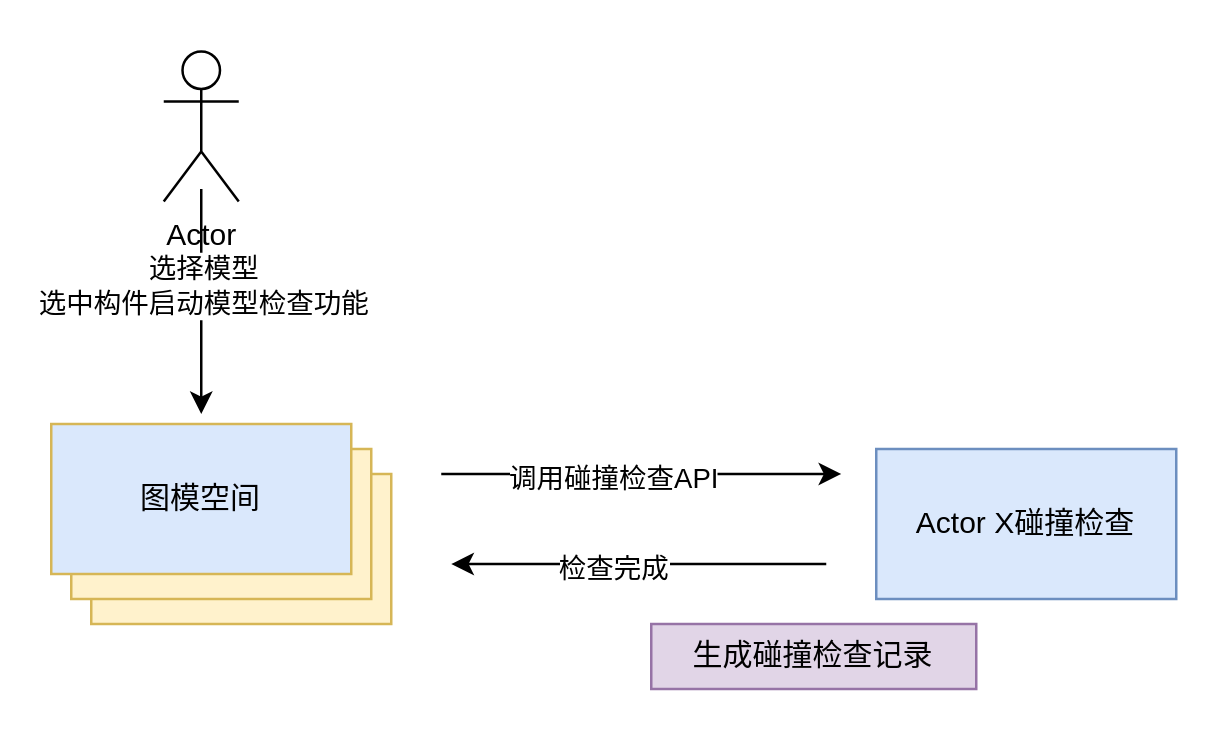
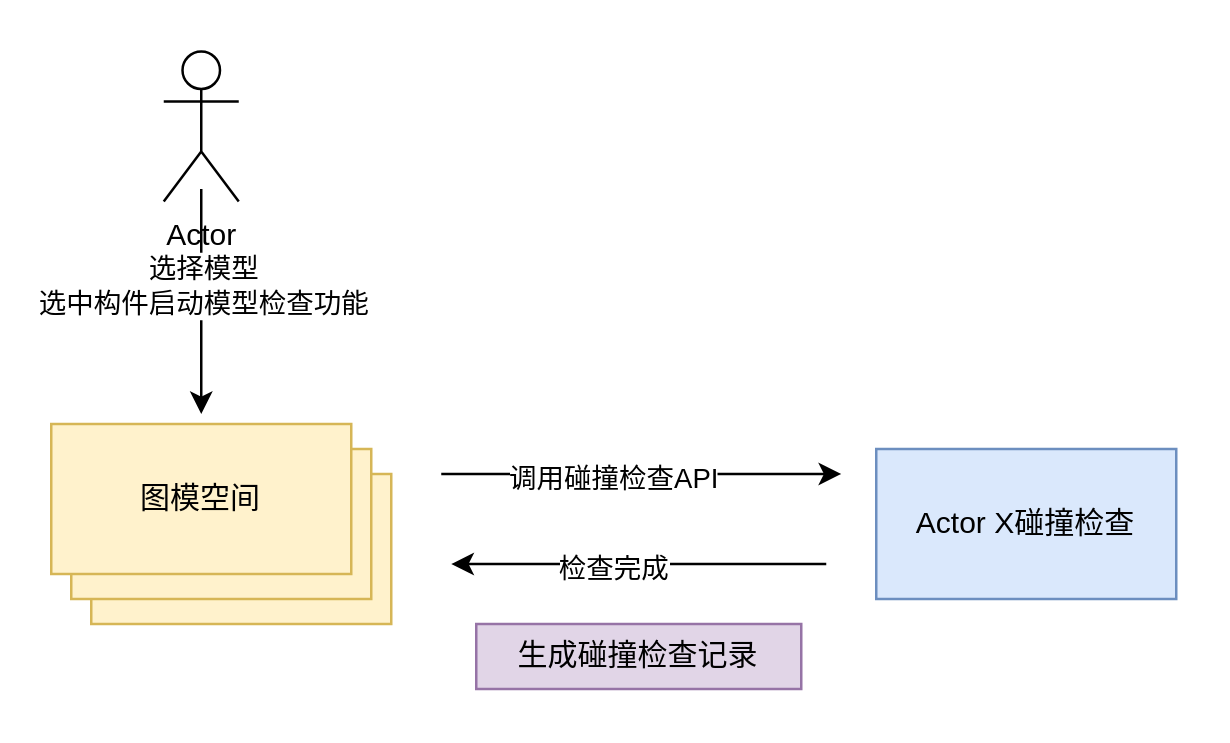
(201, 499) -> (201, 499)
(814, 656) -> (639, 656)
